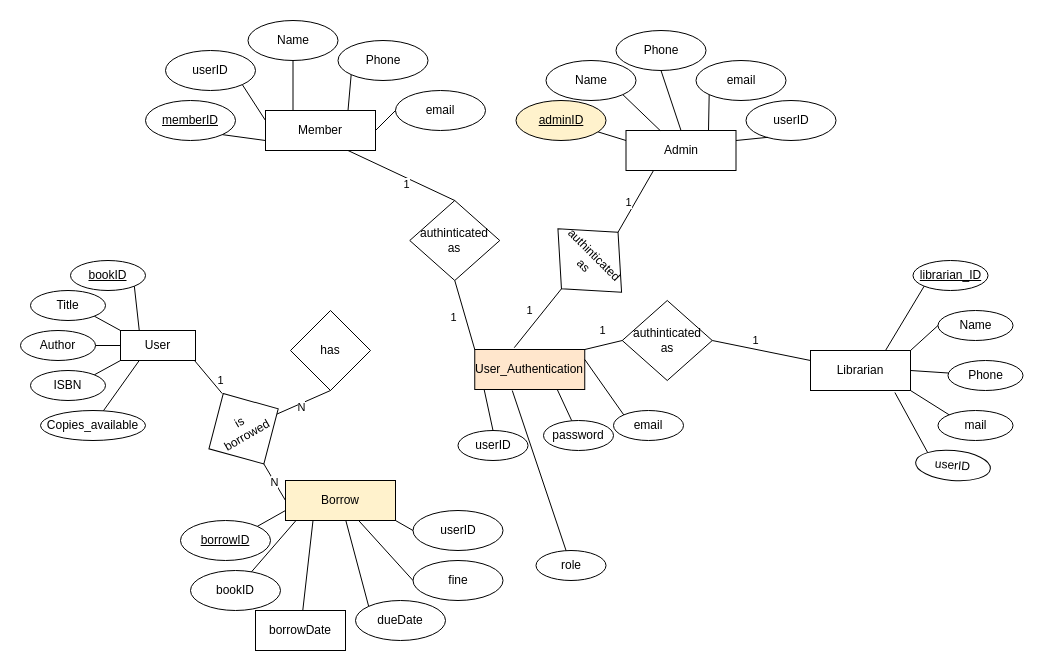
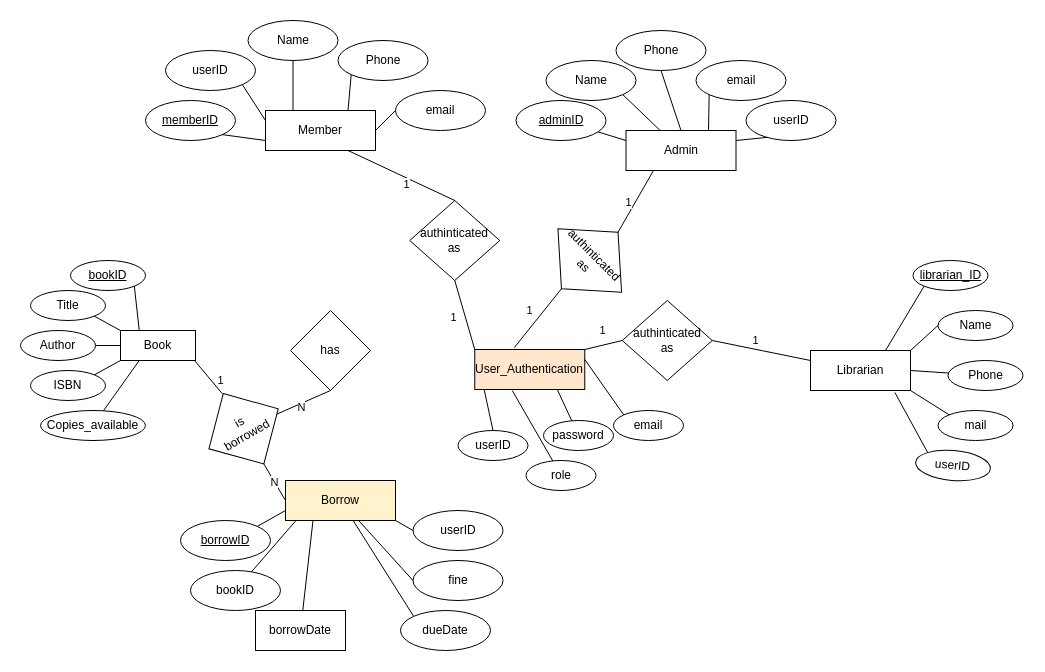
(561, 121) -> (561, 121)
(158, 346) -> (158, 346)
(571, 566) -> (561, 476)
(401, 621) -> (446, 631)
